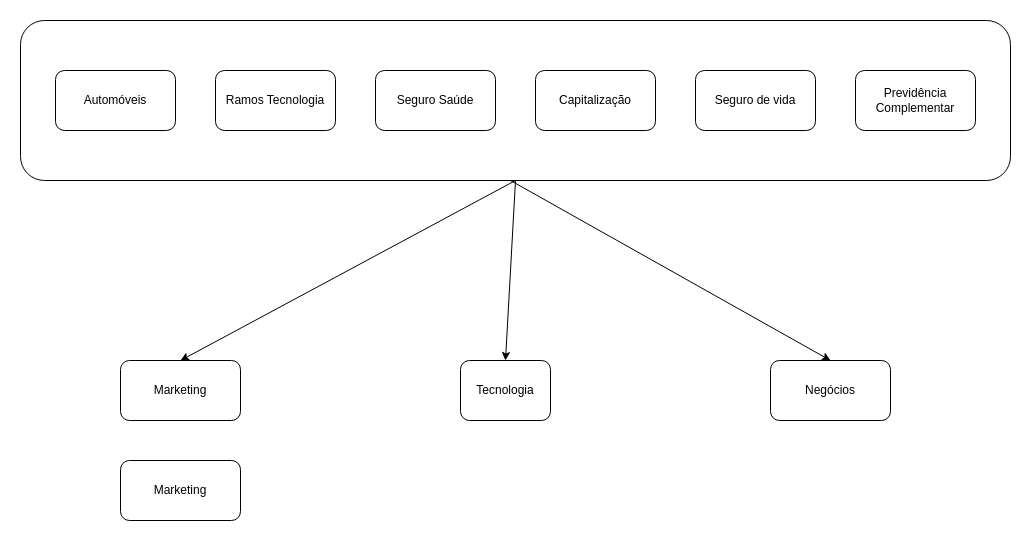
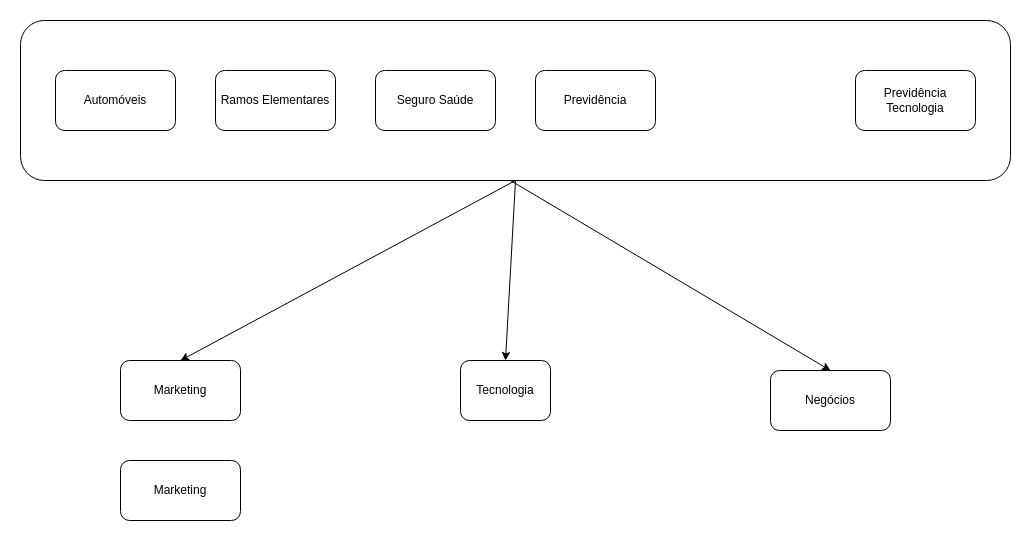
(276, 101) -> (276, 101)
(596, 101) -> (596, 101)
(756, 101) -> none
(916, 101) -> (916, 101)
(831, 391) -> (831, 401)
